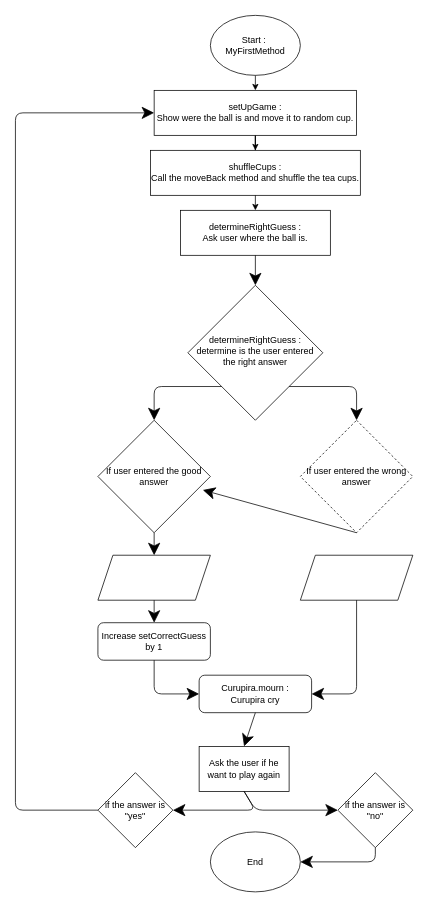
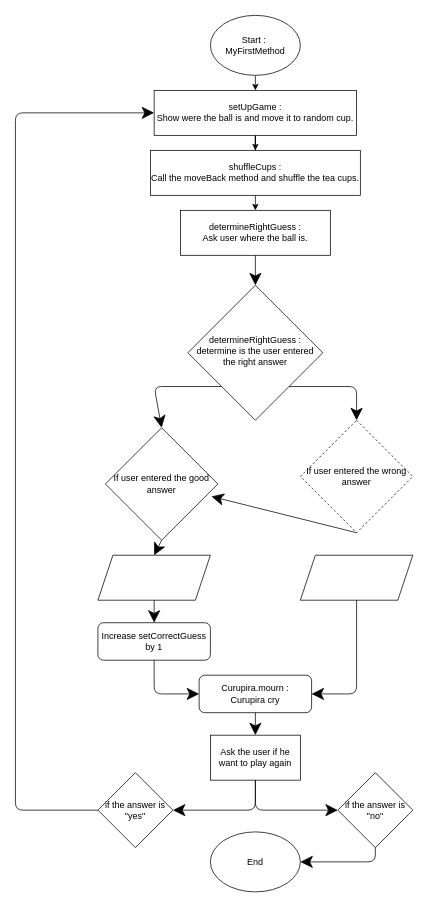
(154, 477) -> (162, 484)
(244, 769) -> (255, 758)
